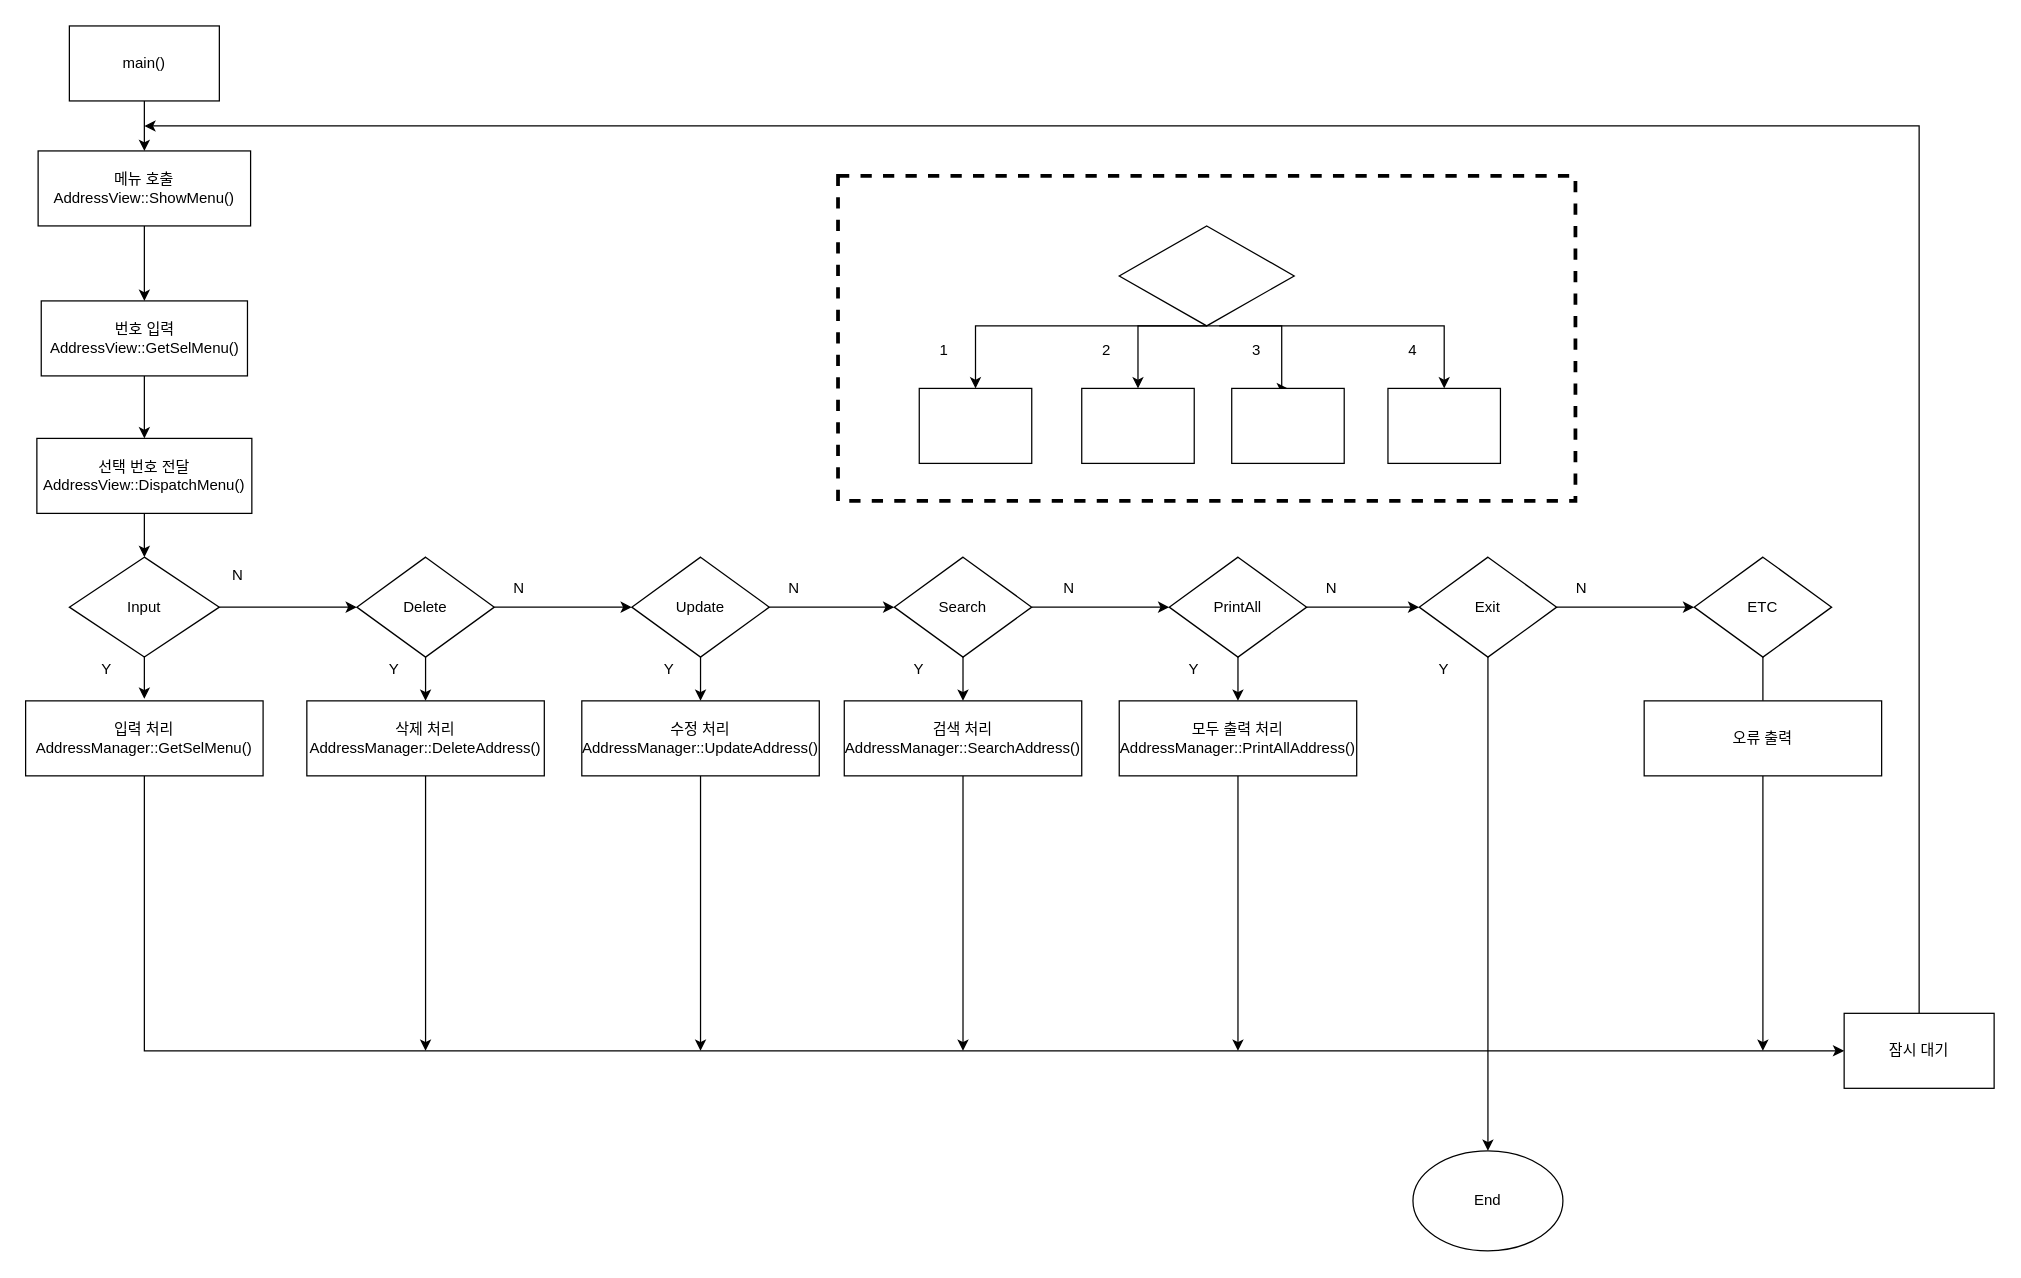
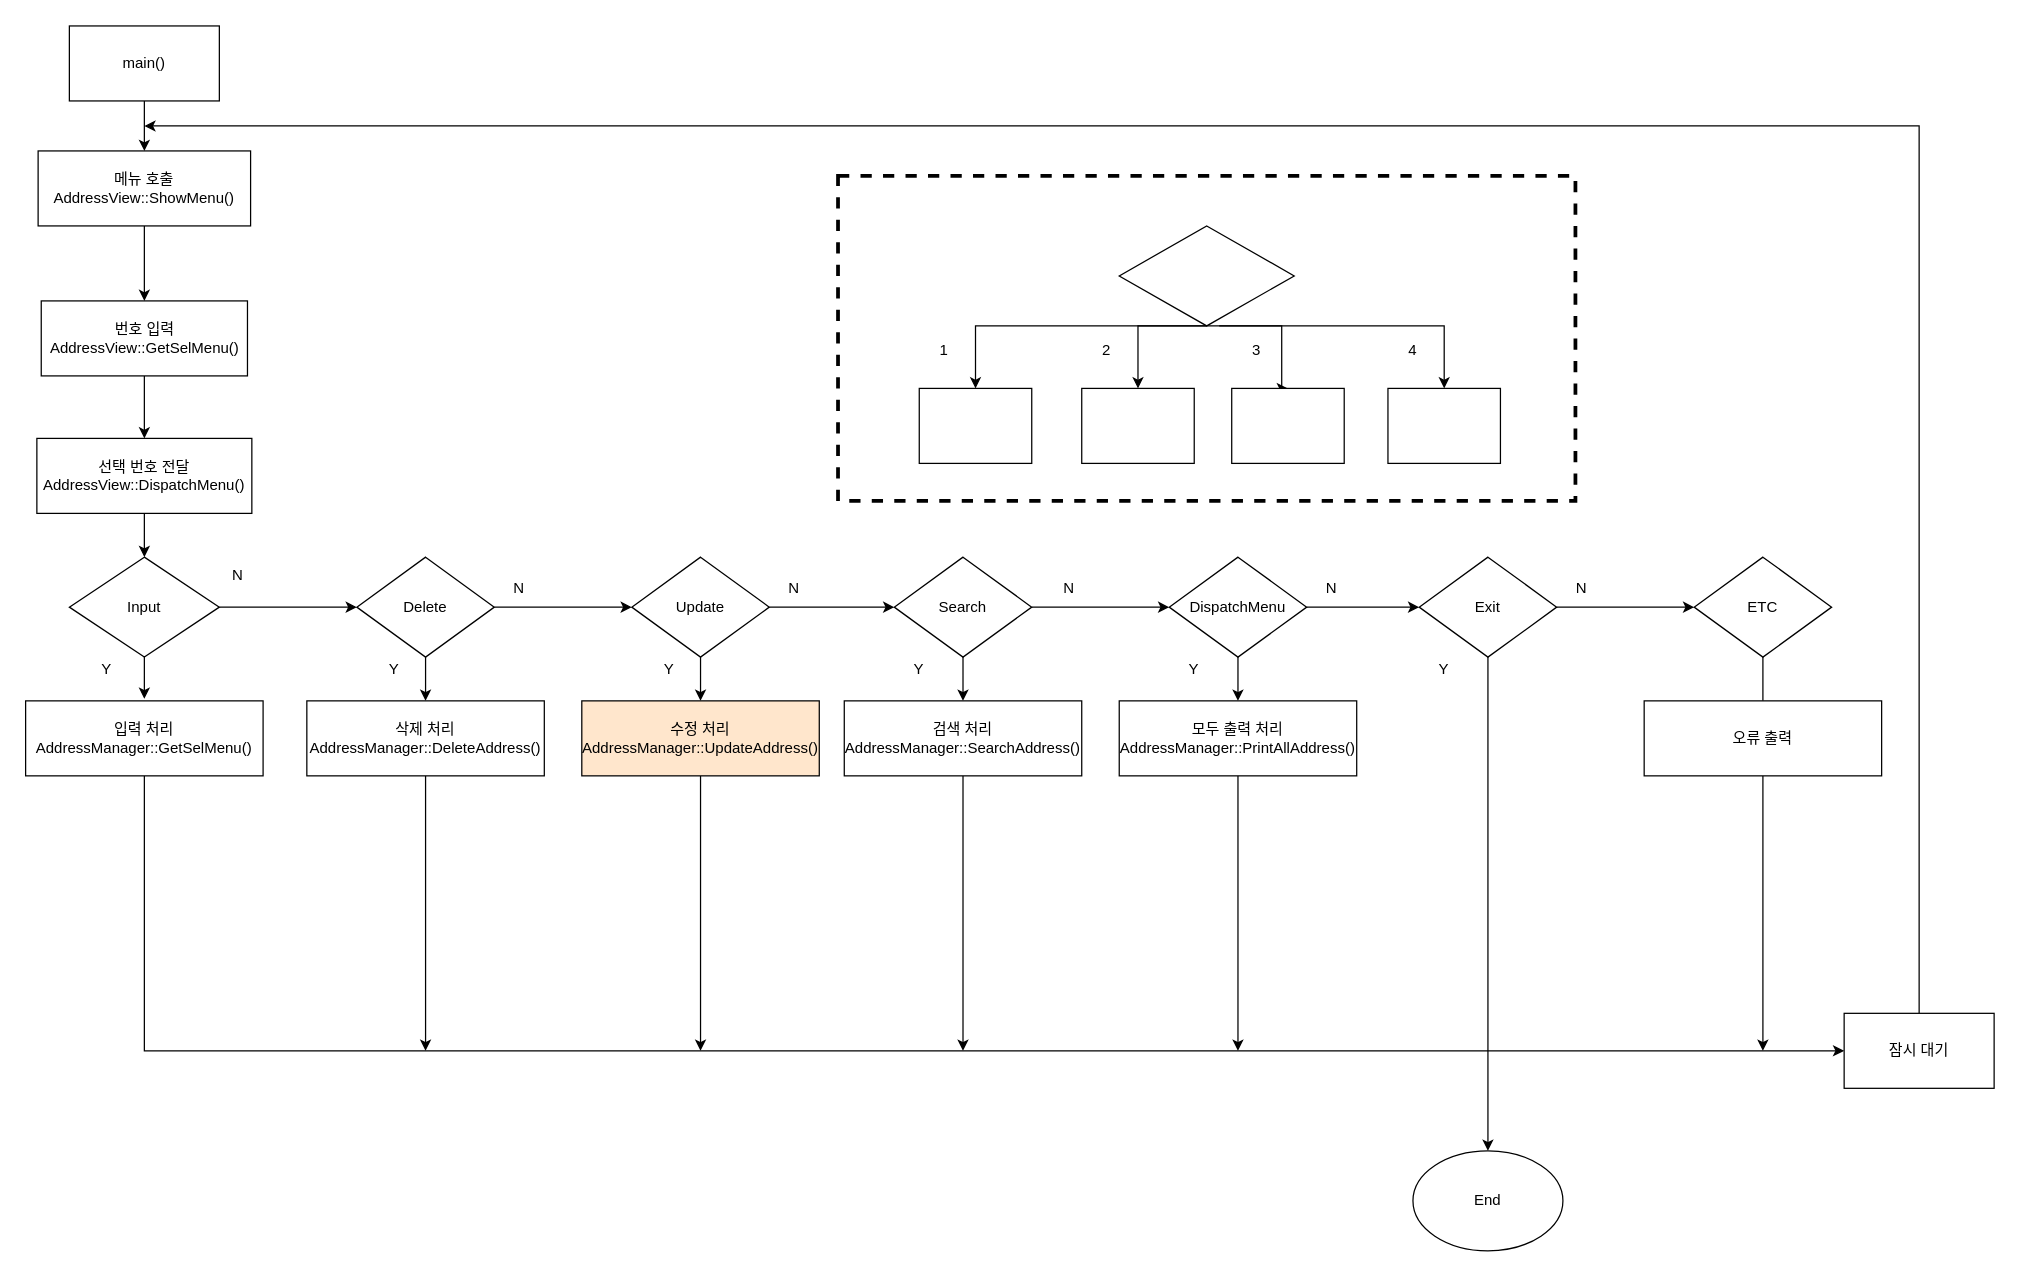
(1238, 607) -> (1238, 607)
(701, 738) -> (701, 738)
